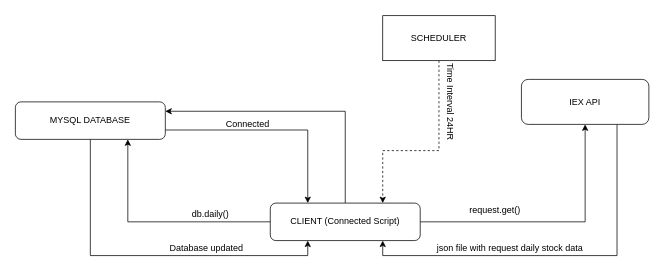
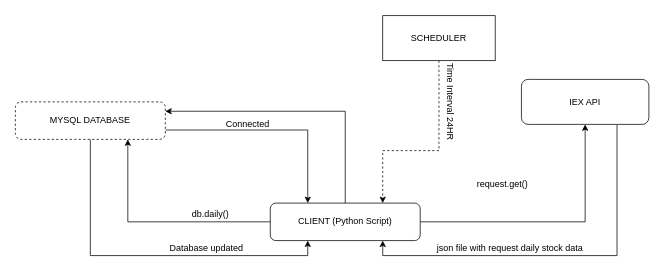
(90, 120) -> (90, 120)
(495, 210) -> (503, 184)
(345, 222) -> (345, 222)
